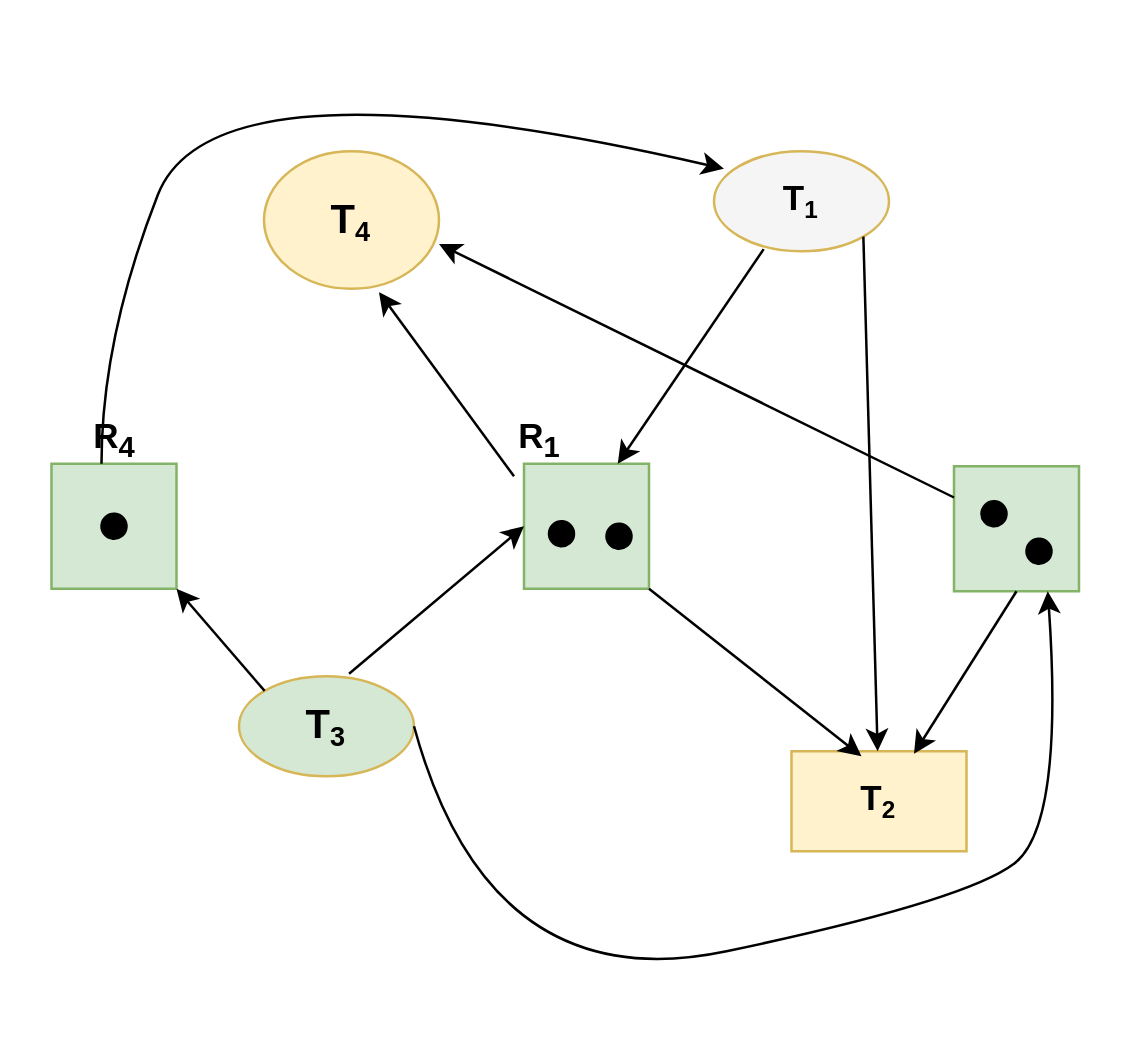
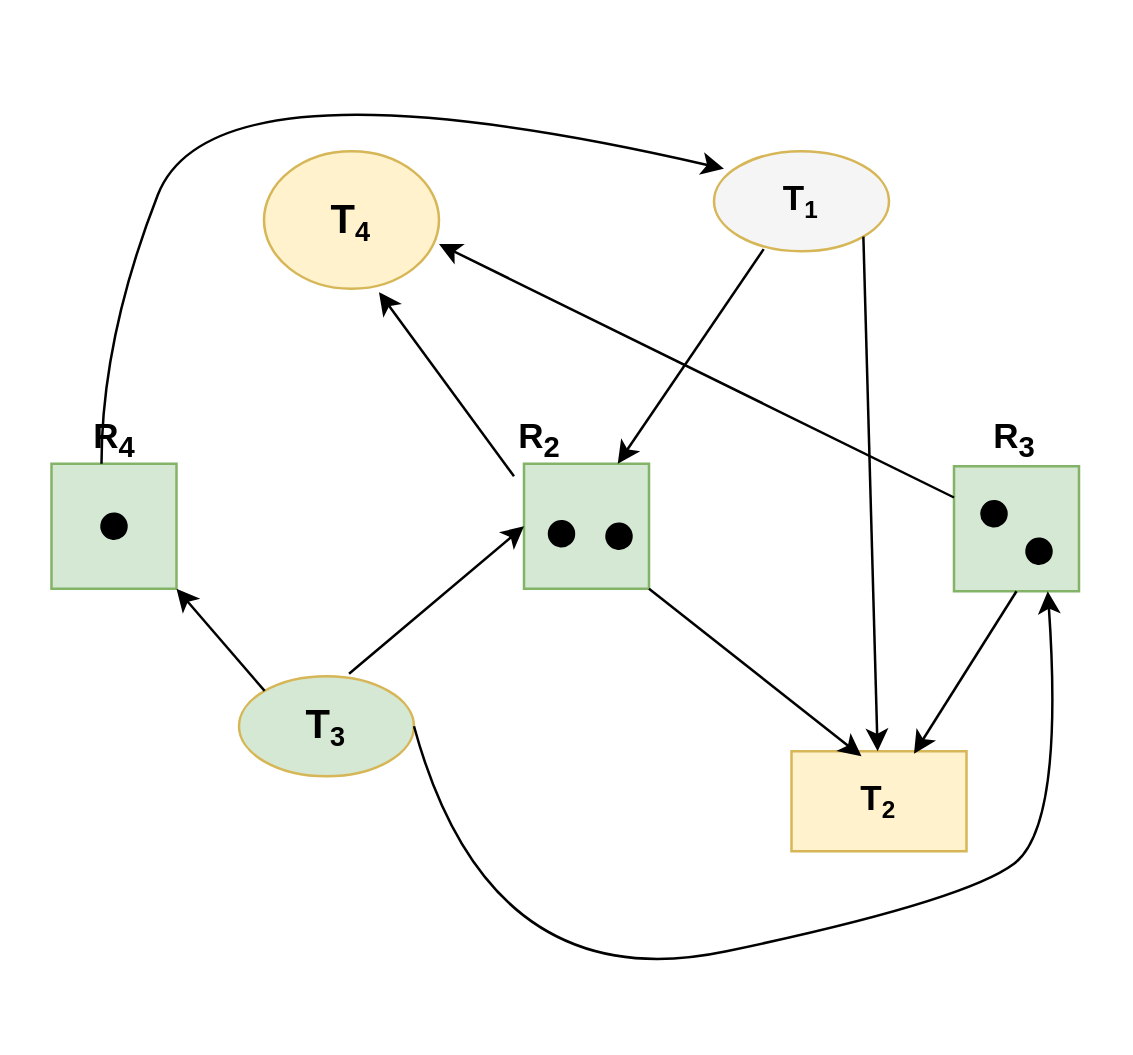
(540, 439) -> (540, 439)
none -> (1014, 439)
